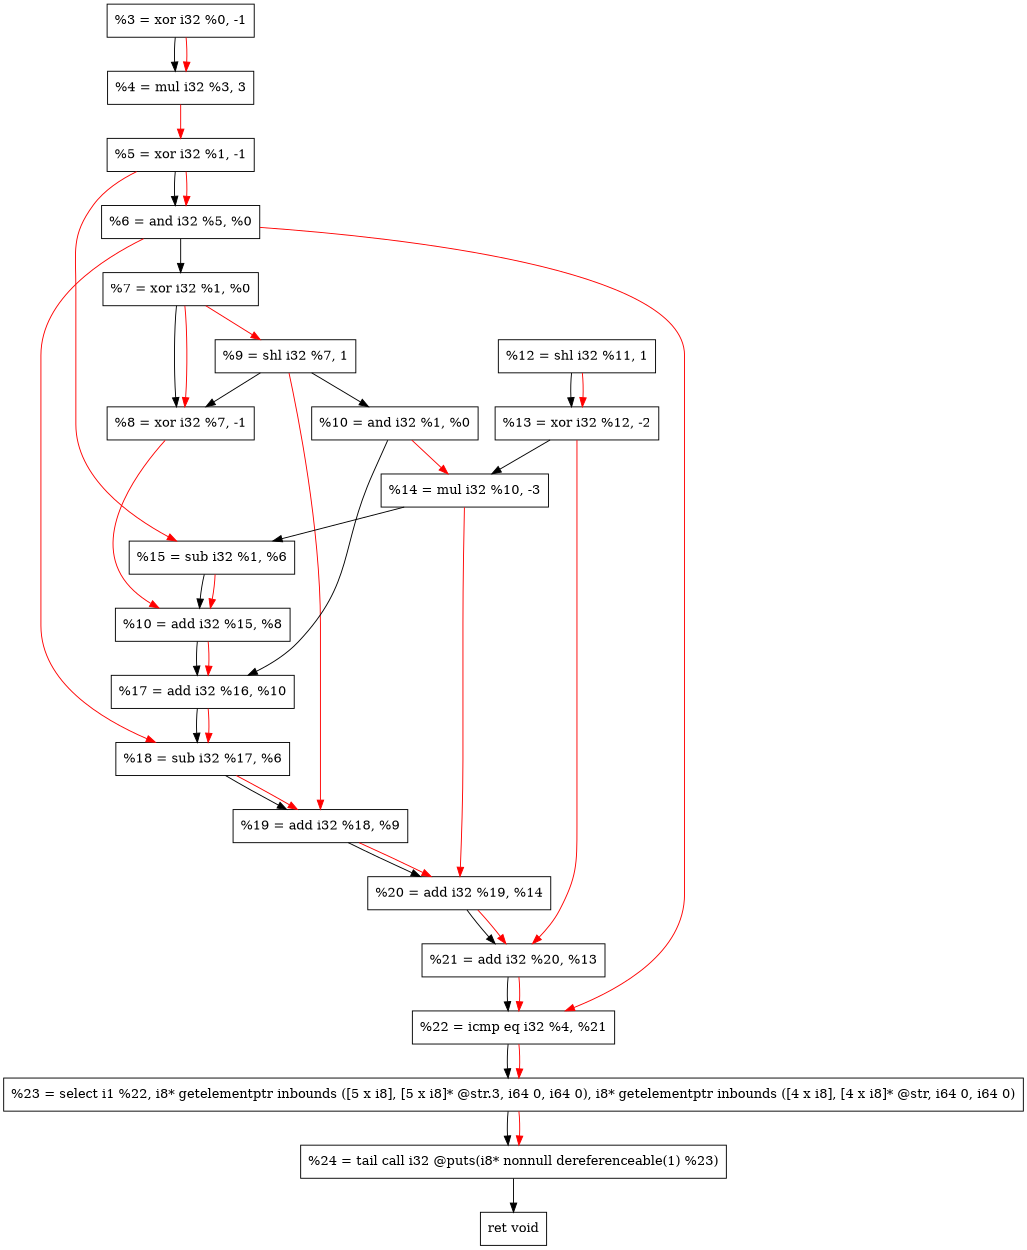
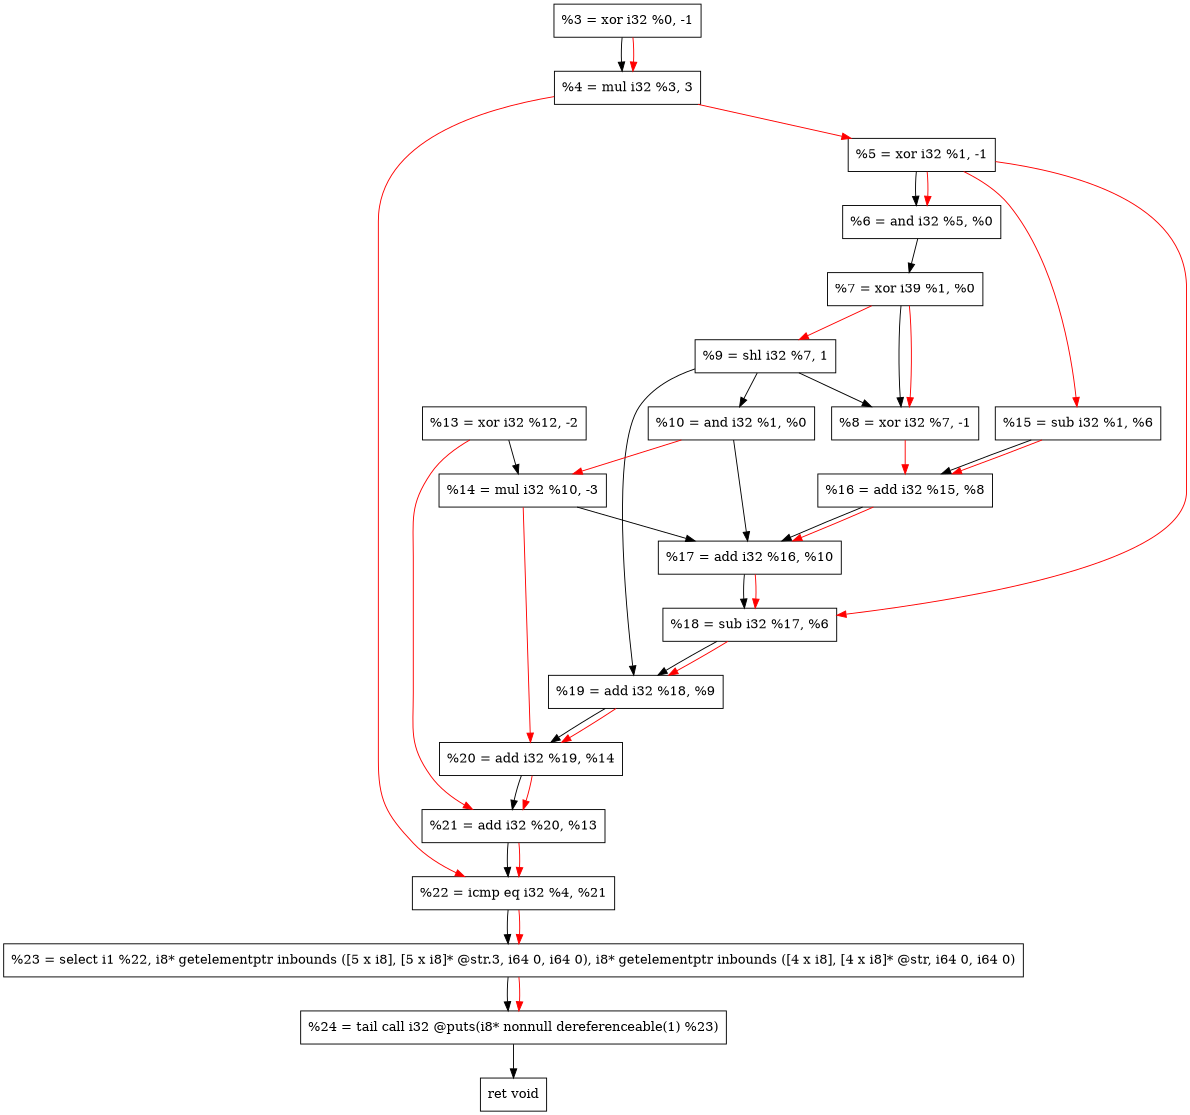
(181, 289) -> (905, 289)
(577, 356) -> none
(685, 478) -> (378, 447)
(41, 491) -> (1187, 453)
(343, 523) -> (632, 523)
(319, 585) -> (623, 501)
(203, 625) -> (905, 491)
